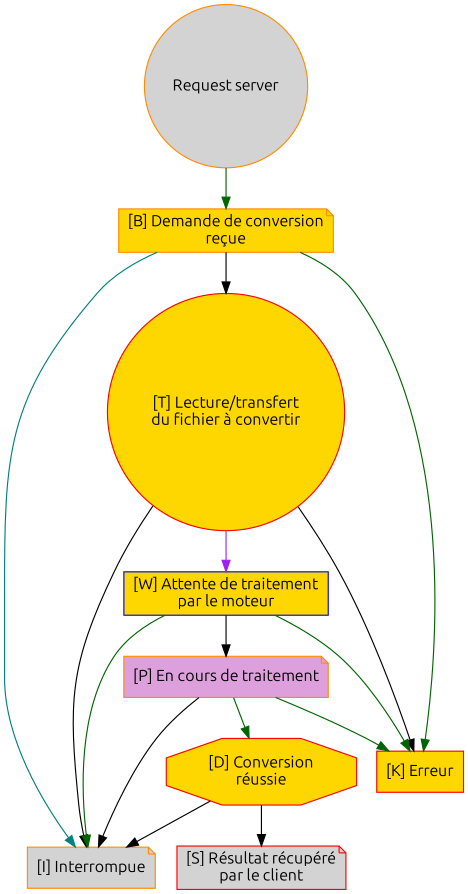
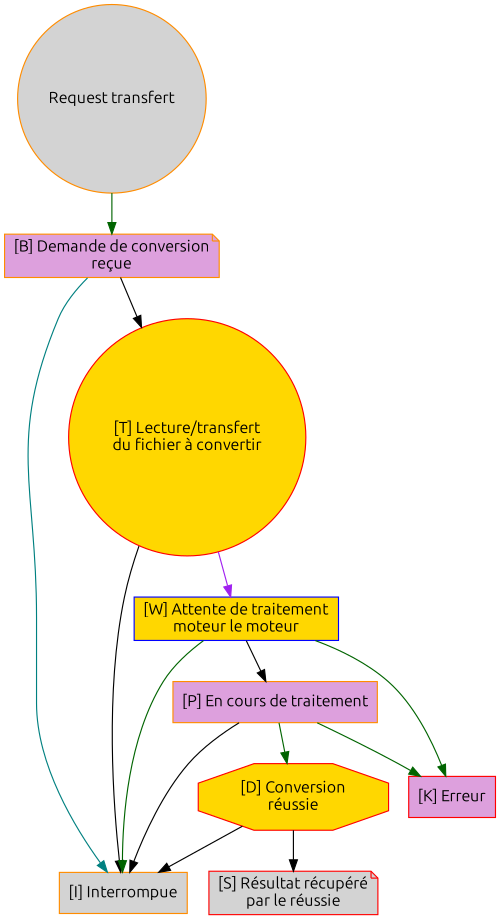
(226, 86) -> (112, 99)
(226, 231) -> (112, 256)
(425, 475) -> none
(226, 594) -> (236, 619)
(363, 619) -> none
(226, 677) -> (275, 702)
(420, 772) -> (452, 797)
(91, 868) -> (123, 893)
(261, 868) -> (293, 893)
